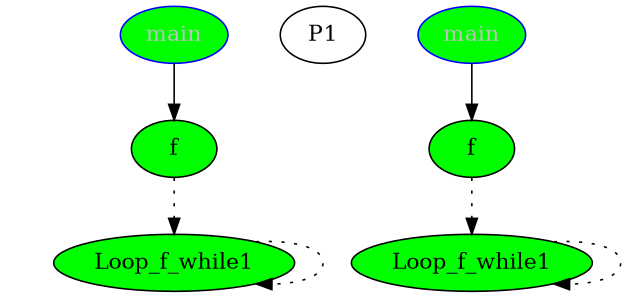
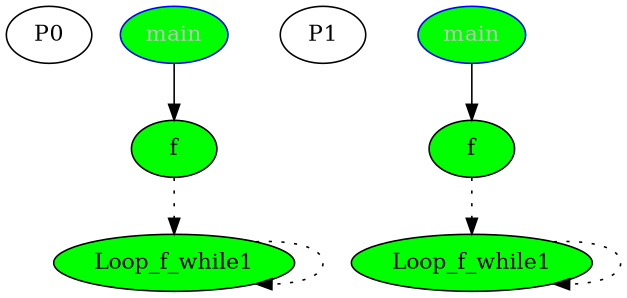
none -> (49, 35)
